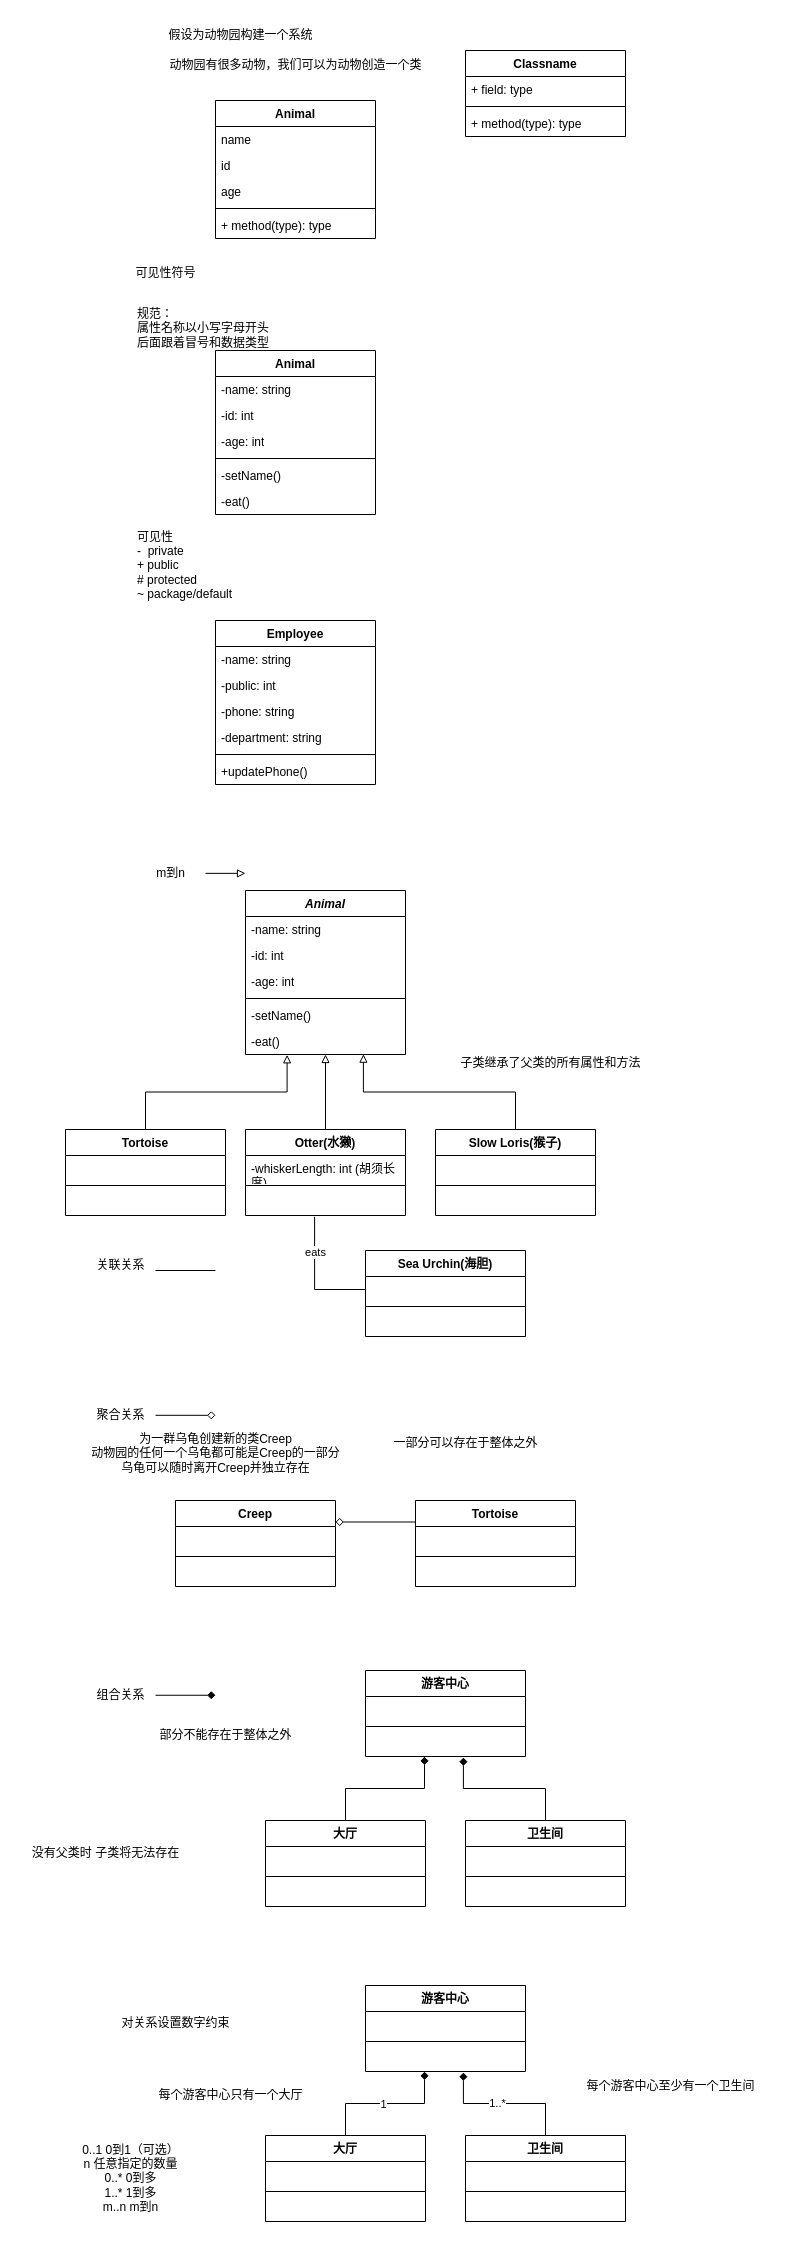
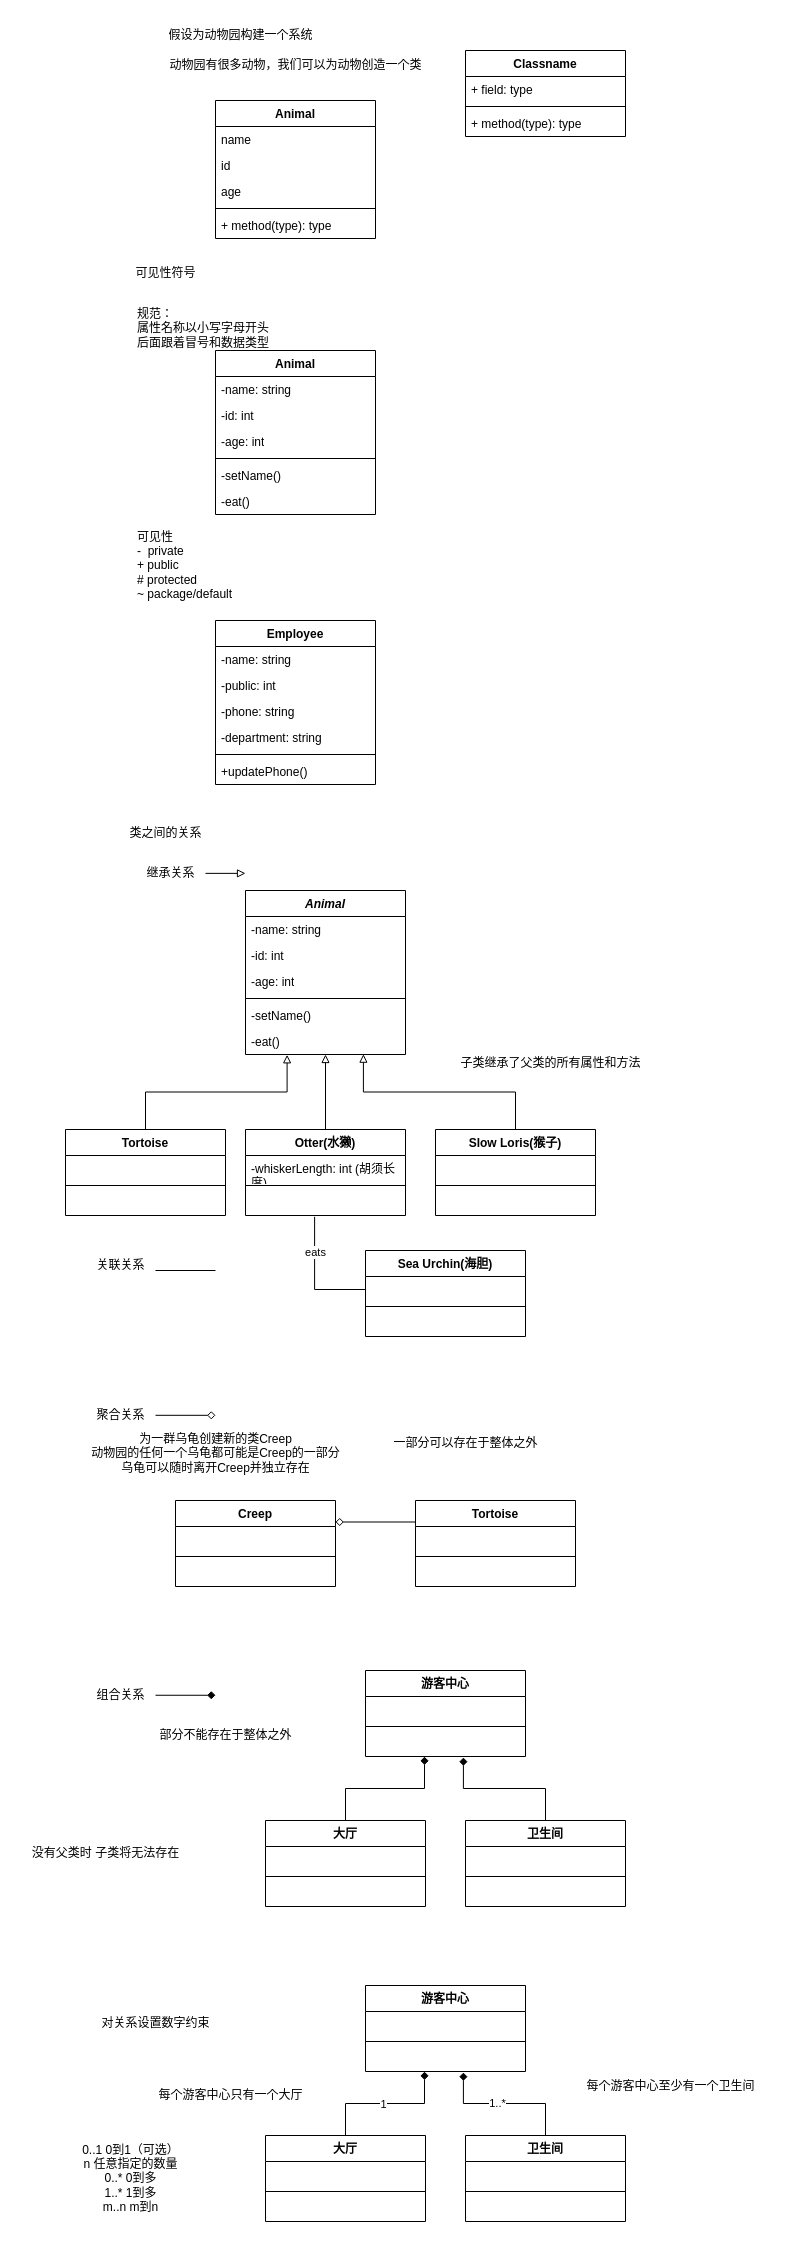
none -> (166, 834)
(171, 874) -> (171, 874)
(176, 2024) -> (156, 2024)
